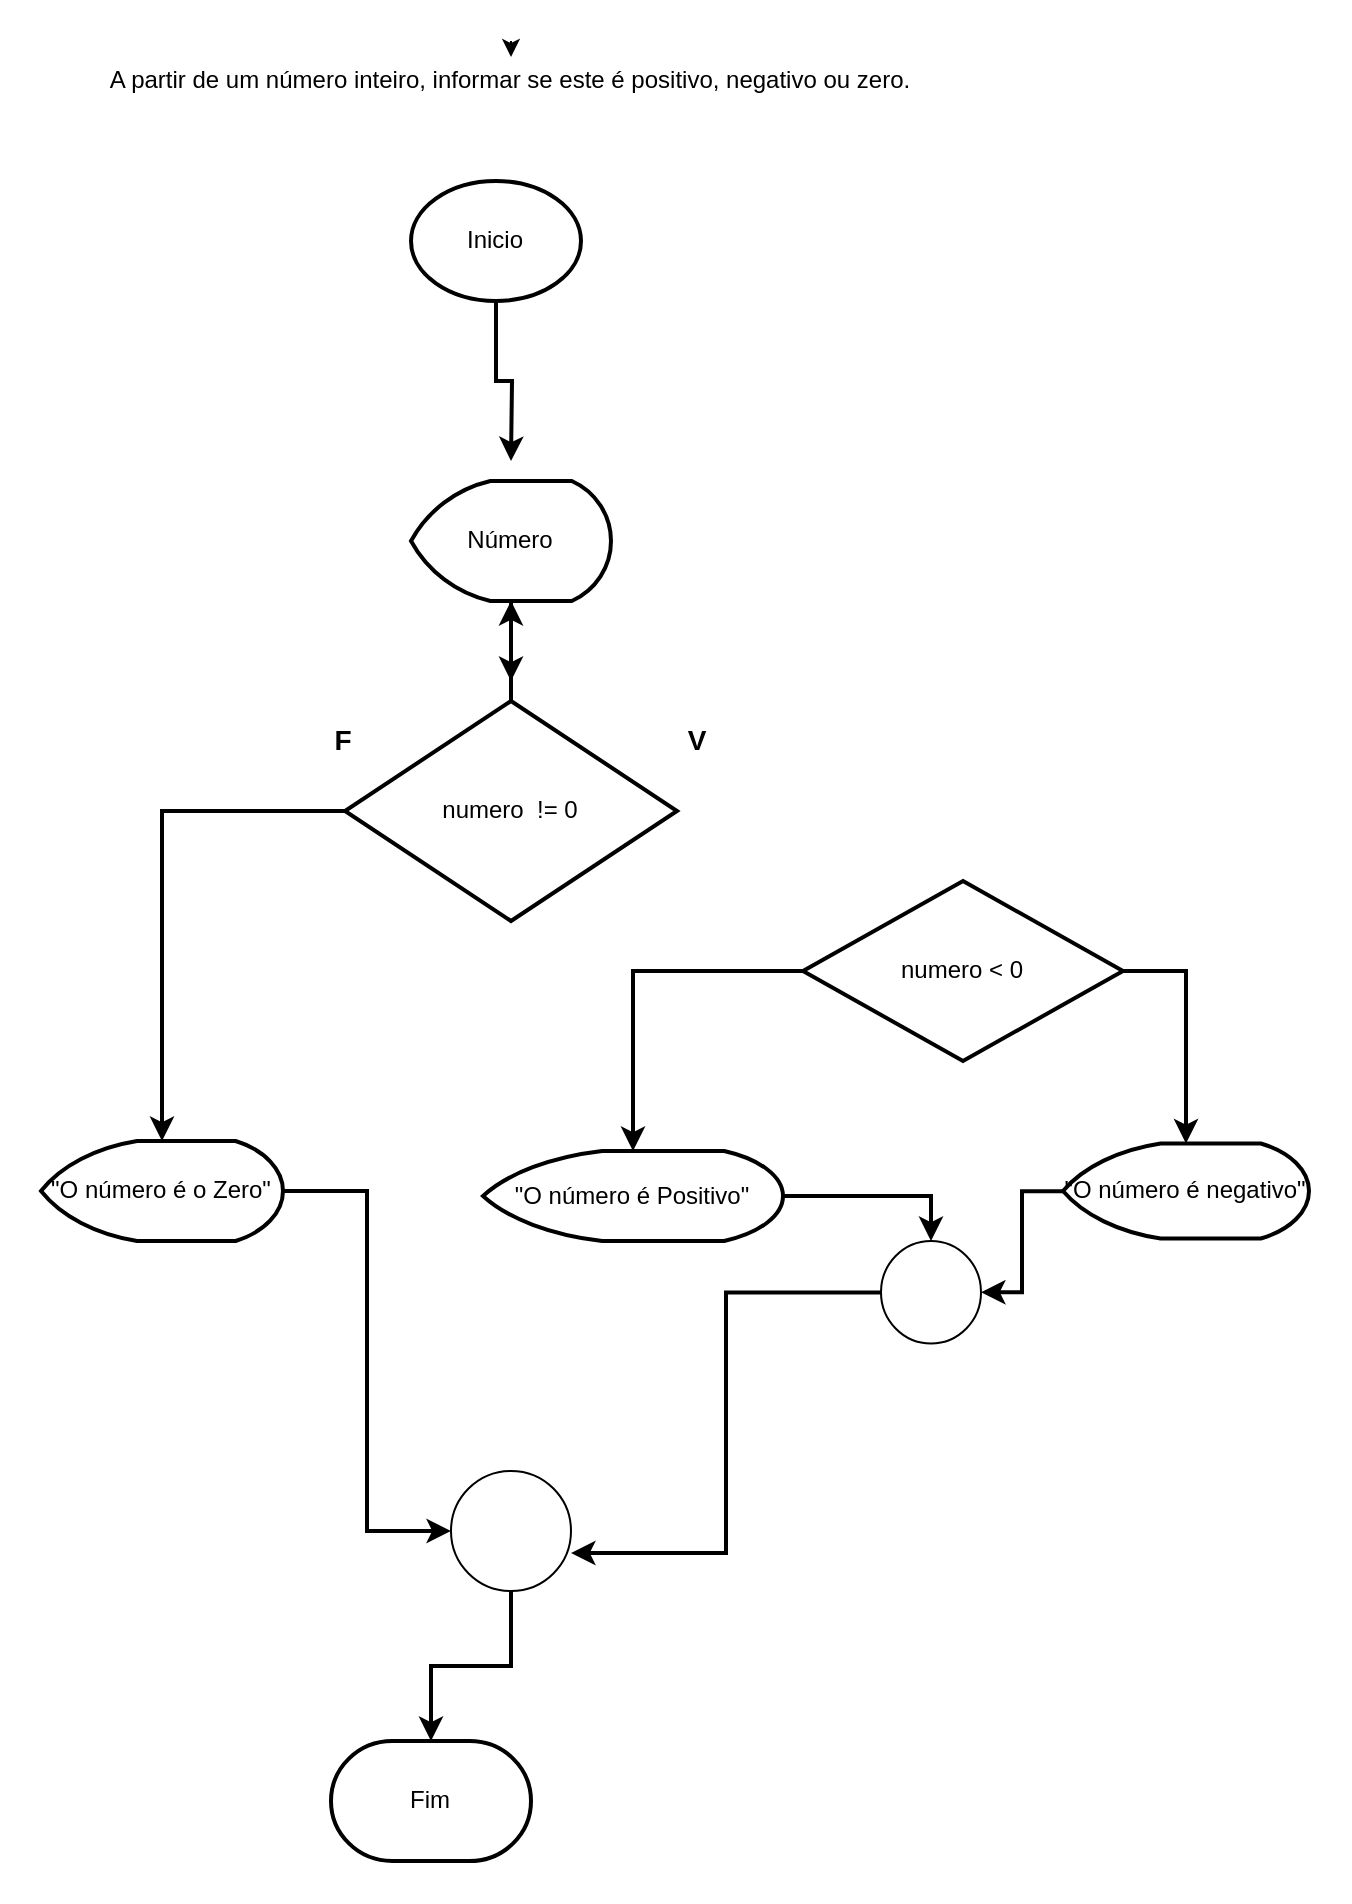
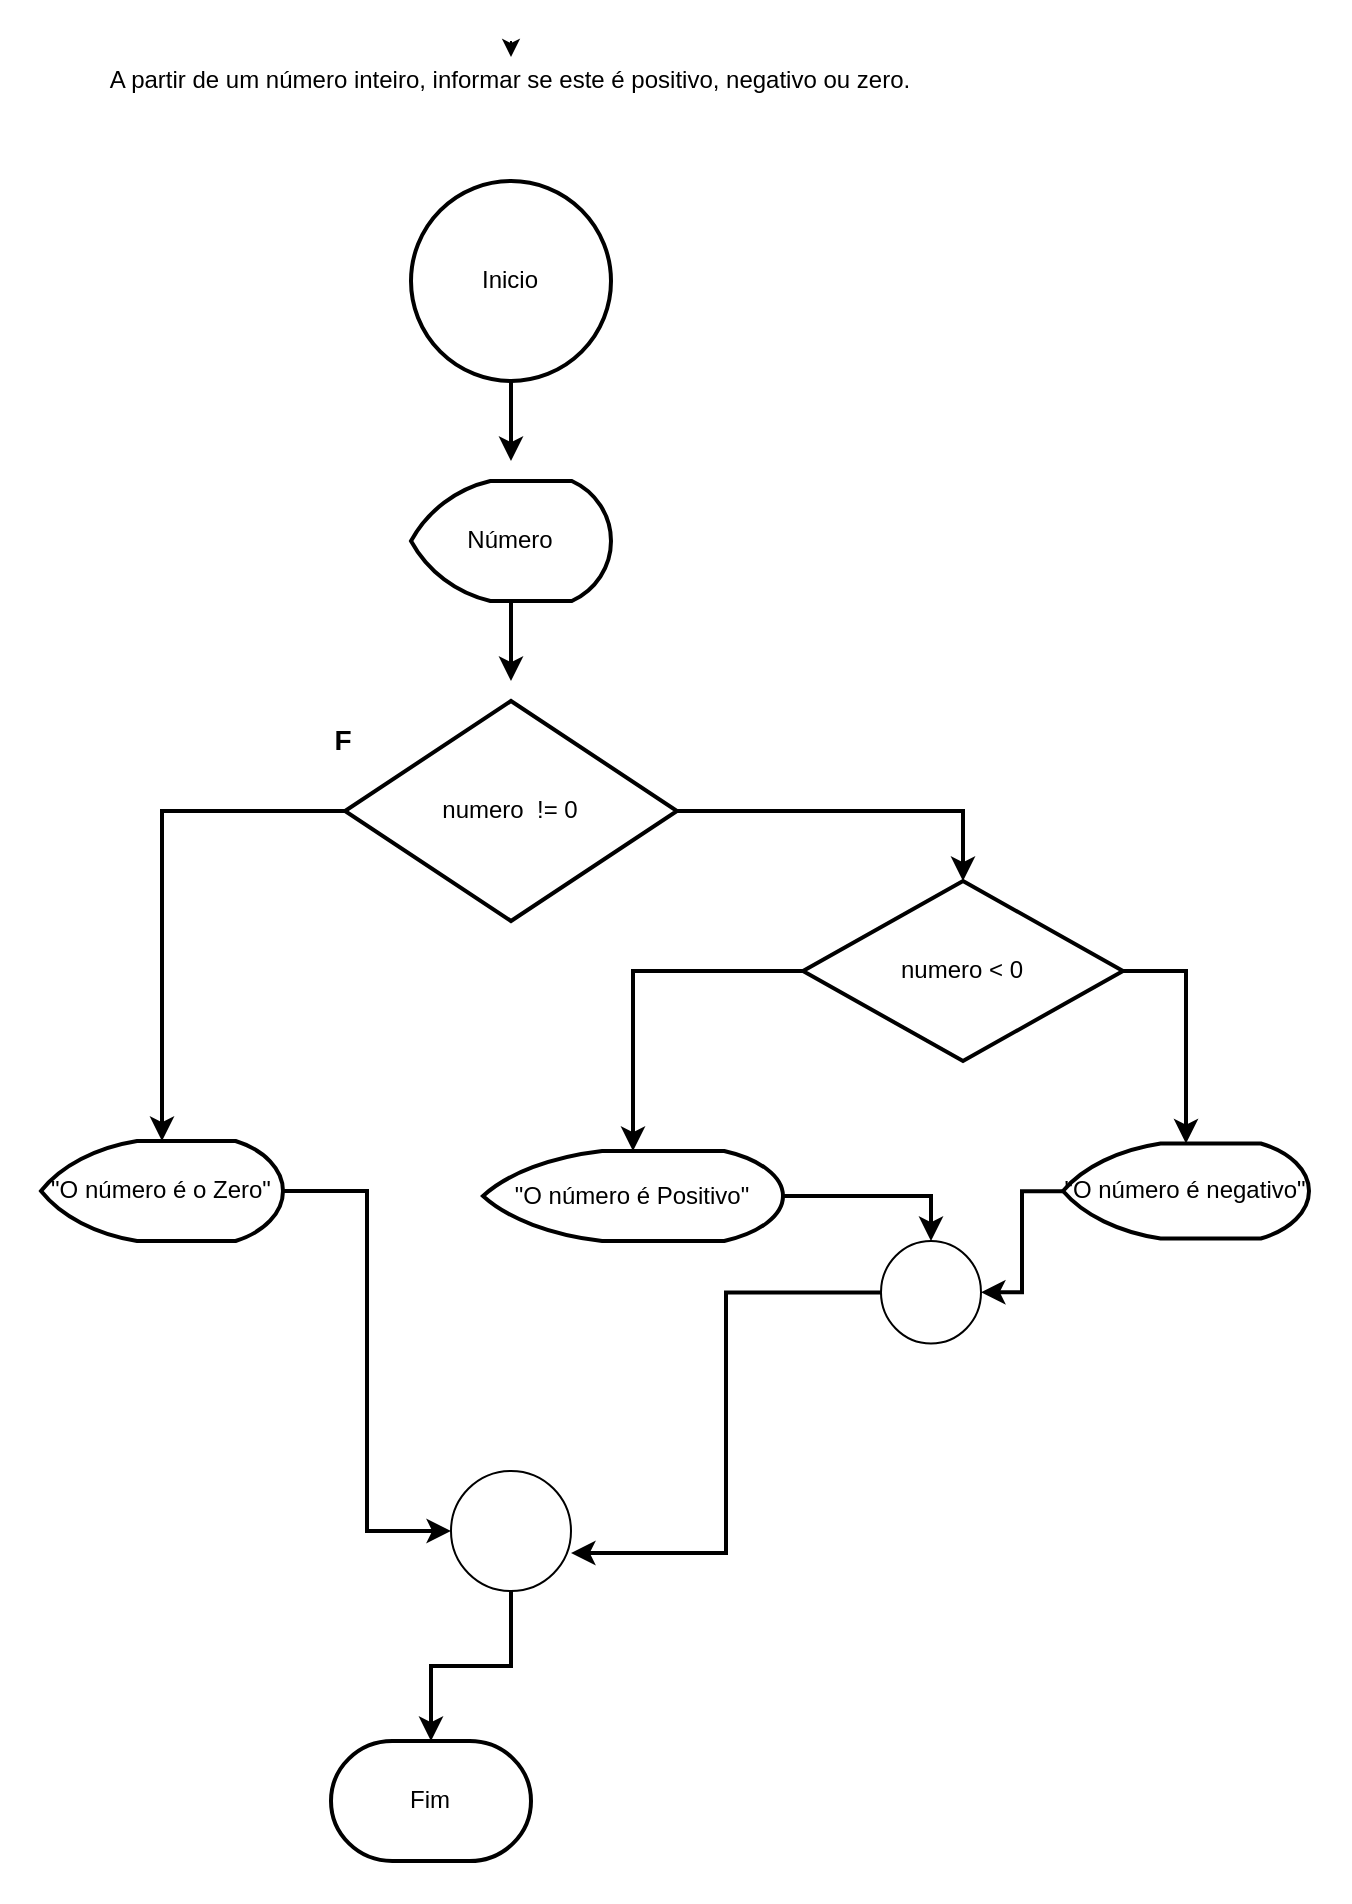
(496, 241) -> (511, 281)
(511, 689) -> (846, 811)
(697, 741) -> none
